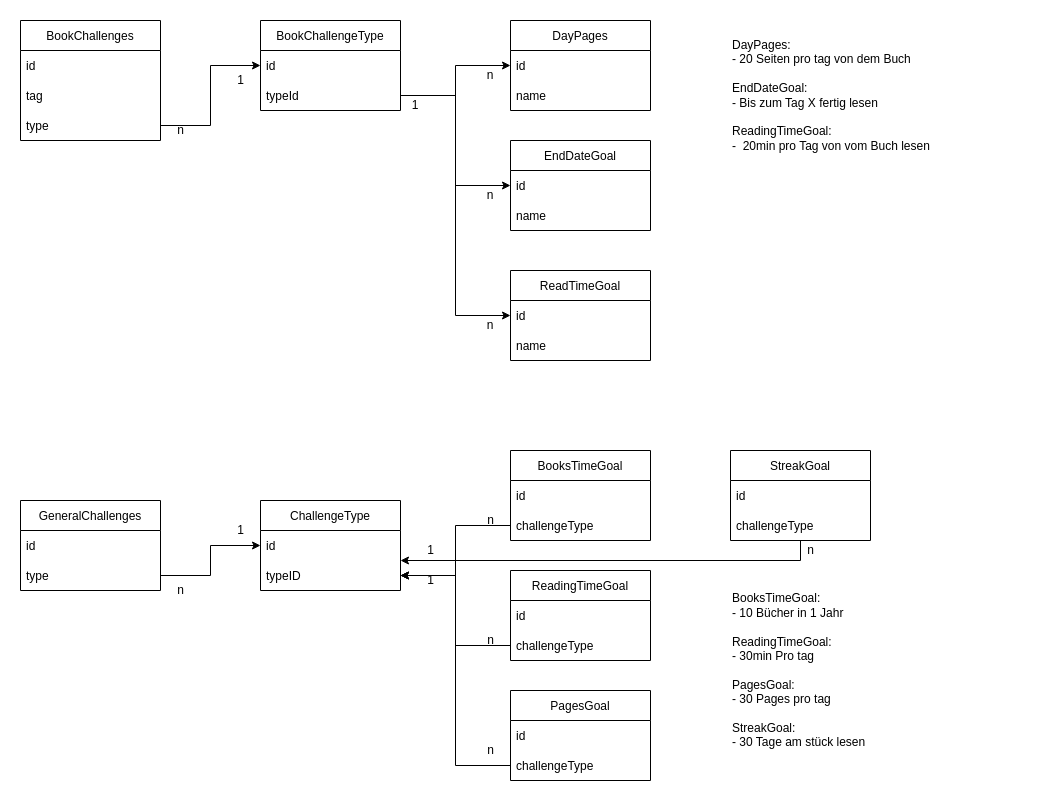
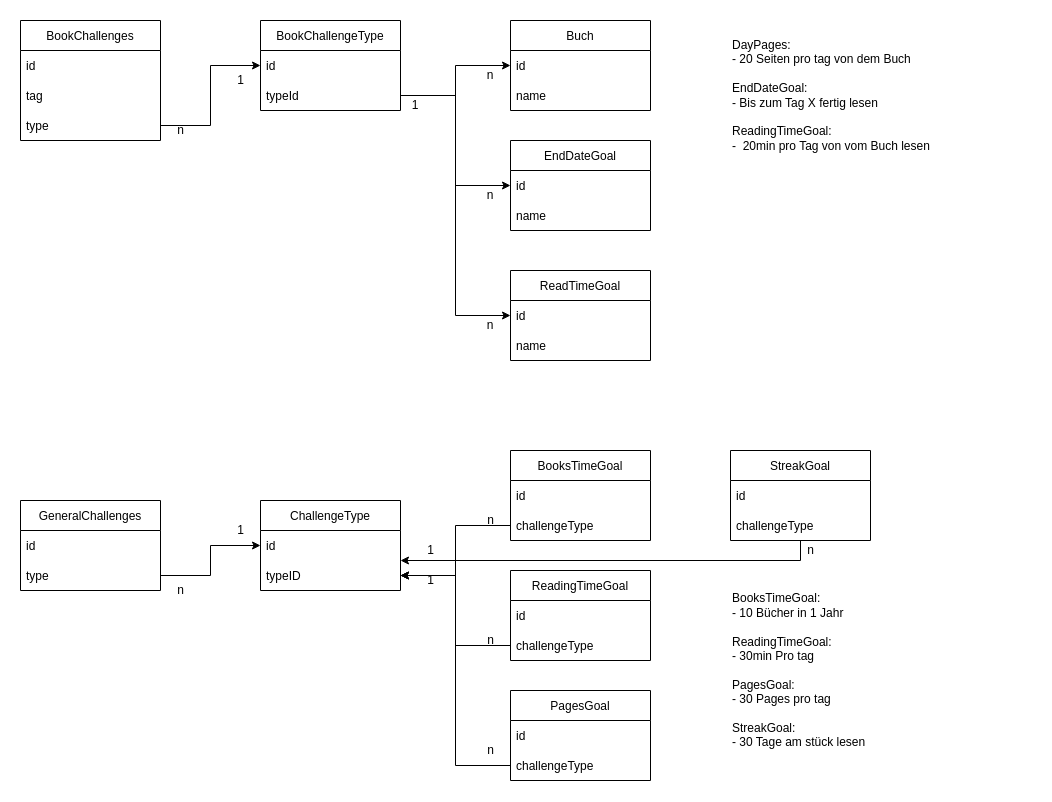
(580, 36) -> (580, 36)
